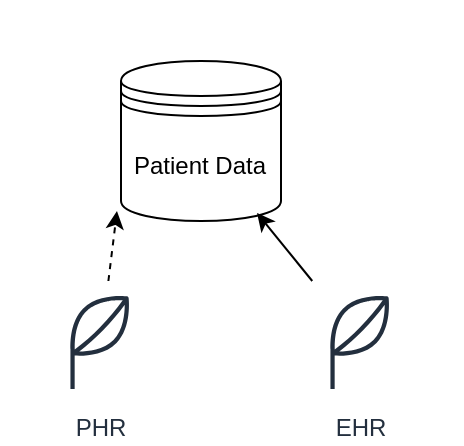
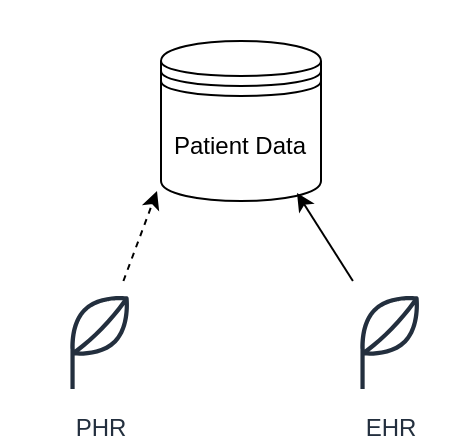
(201, 141) -> (241, 121)
(361, 341) -> (391, 341)
